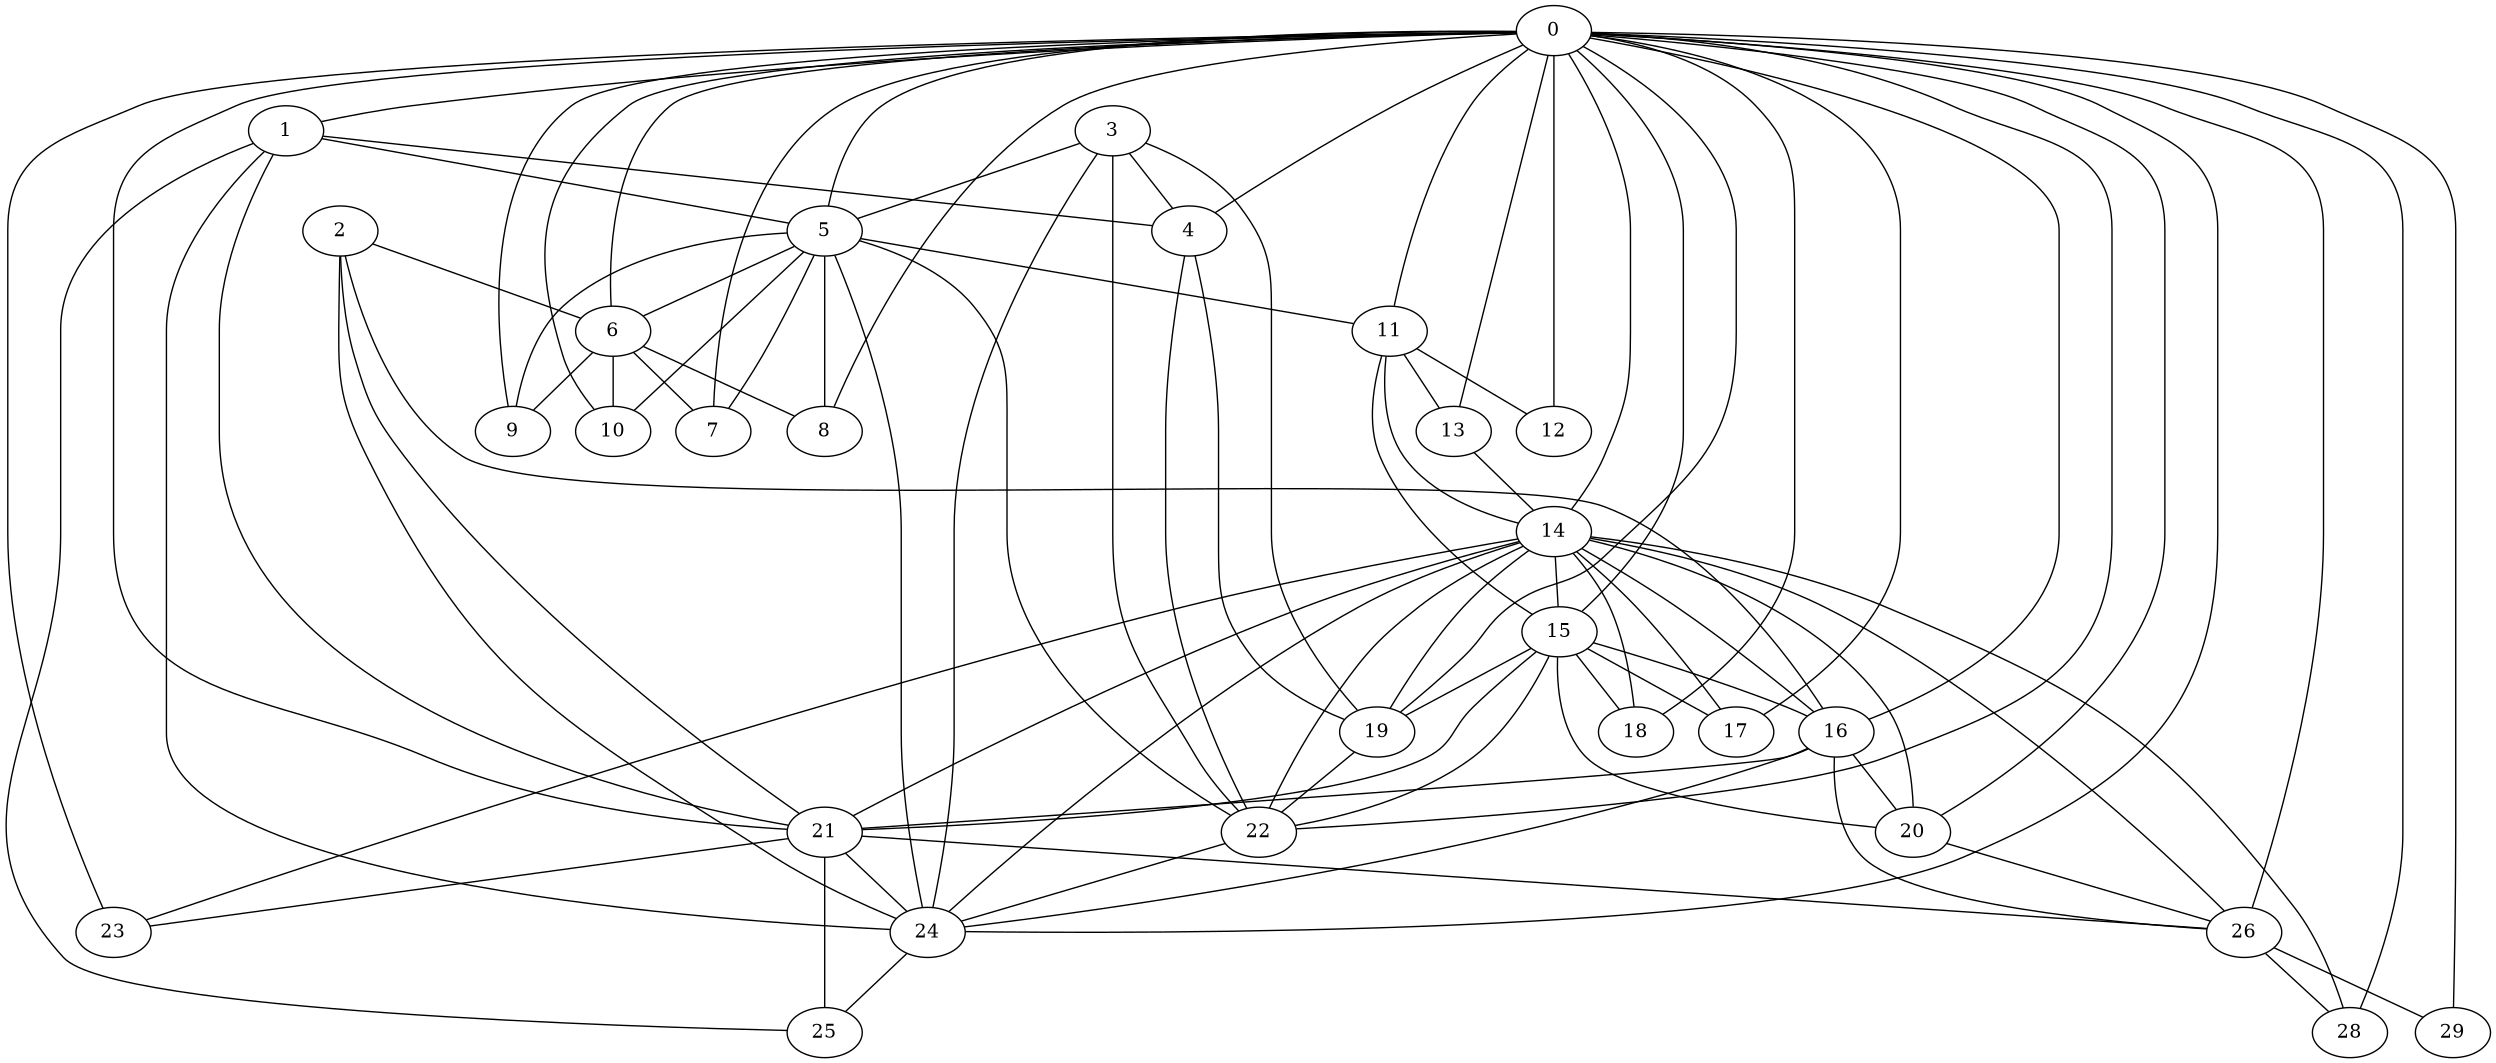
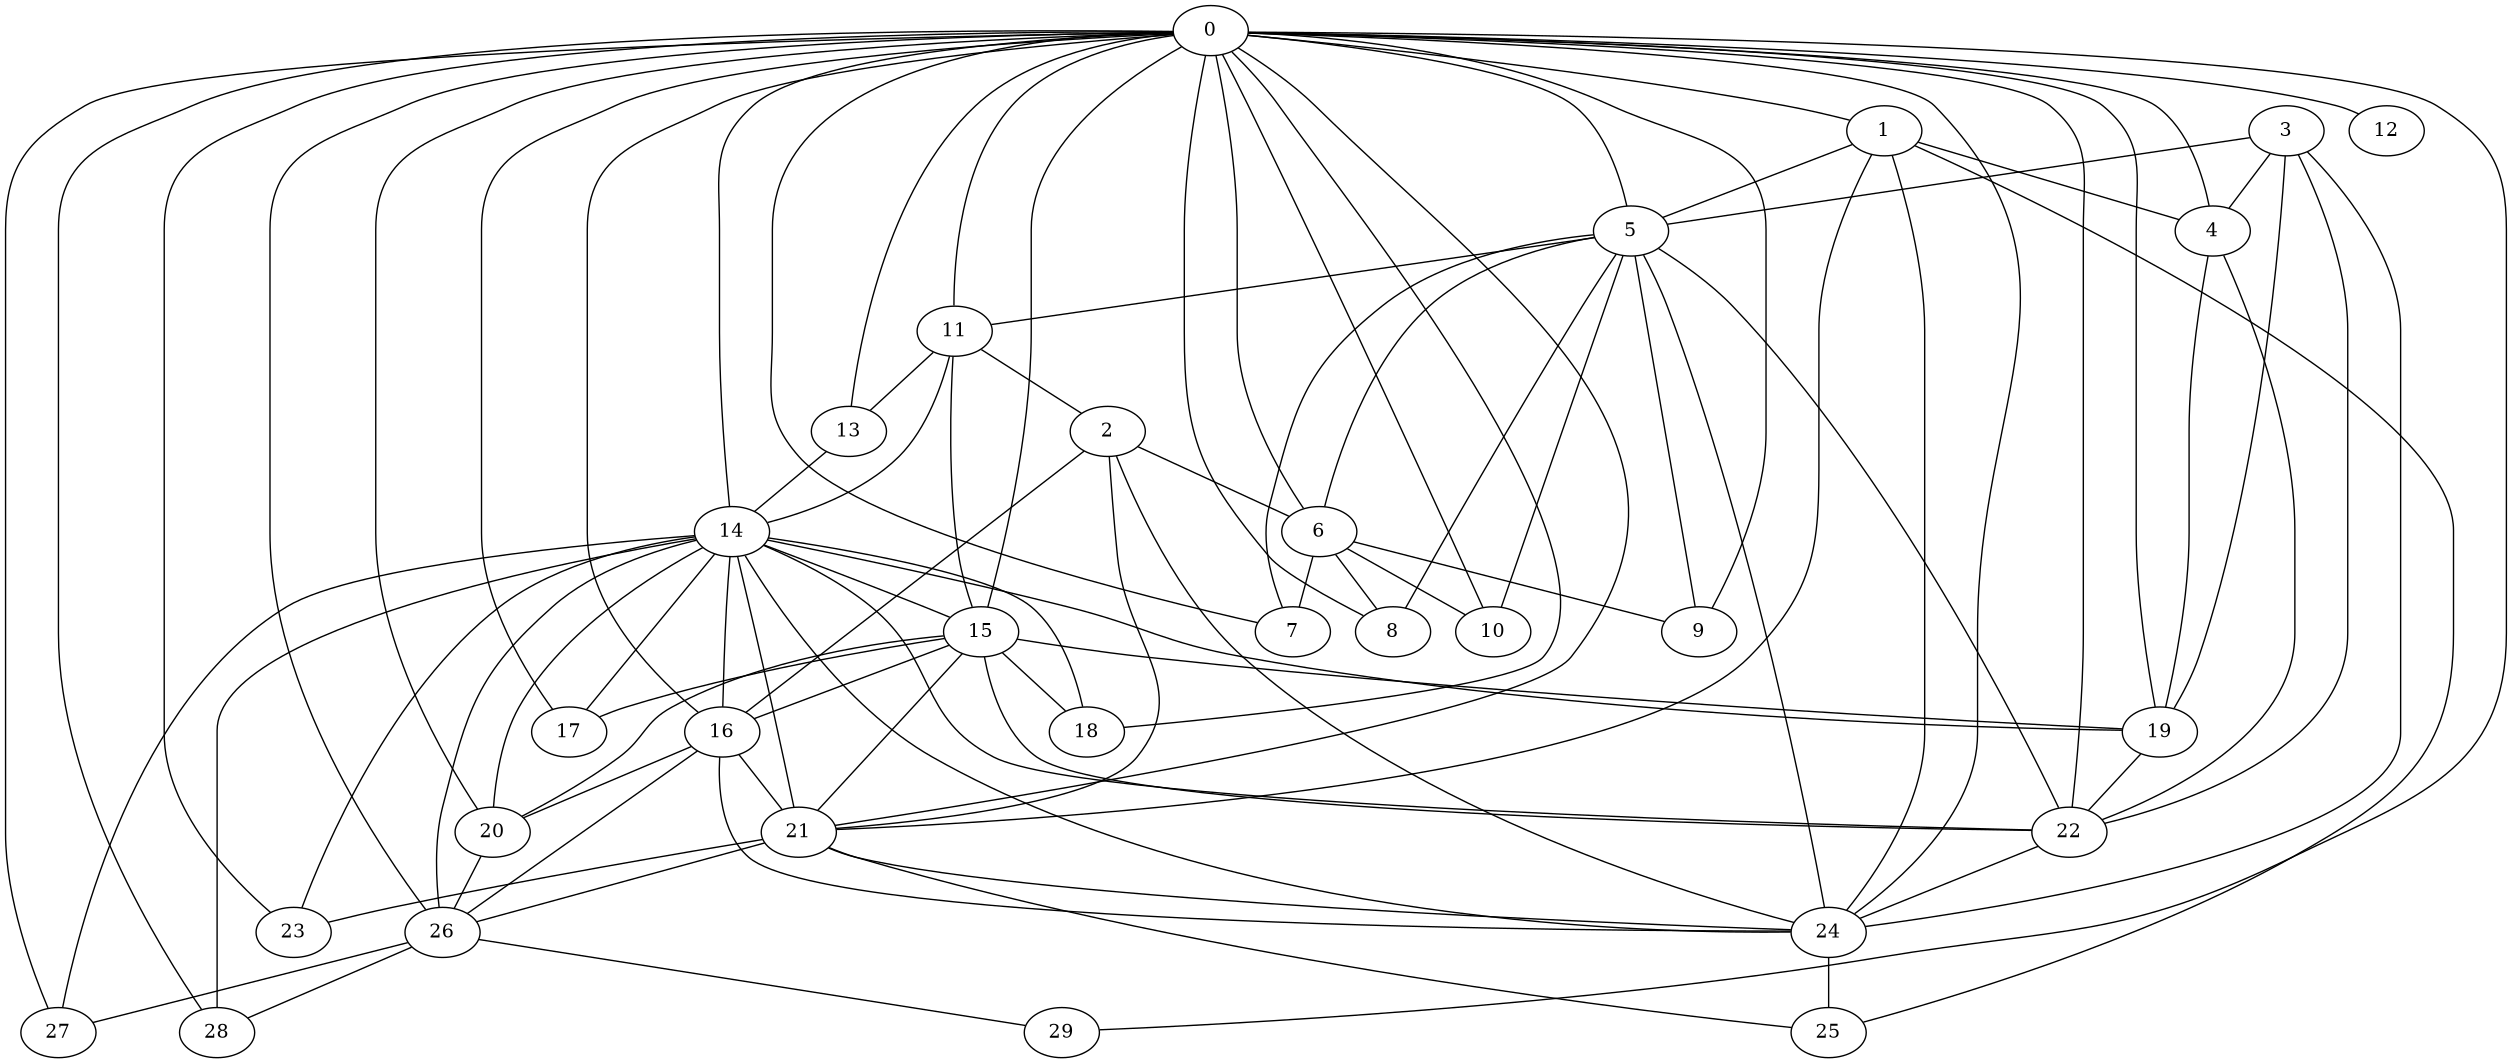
(1475, 383) -> (1039, 386)
none -> (58, 1033)
